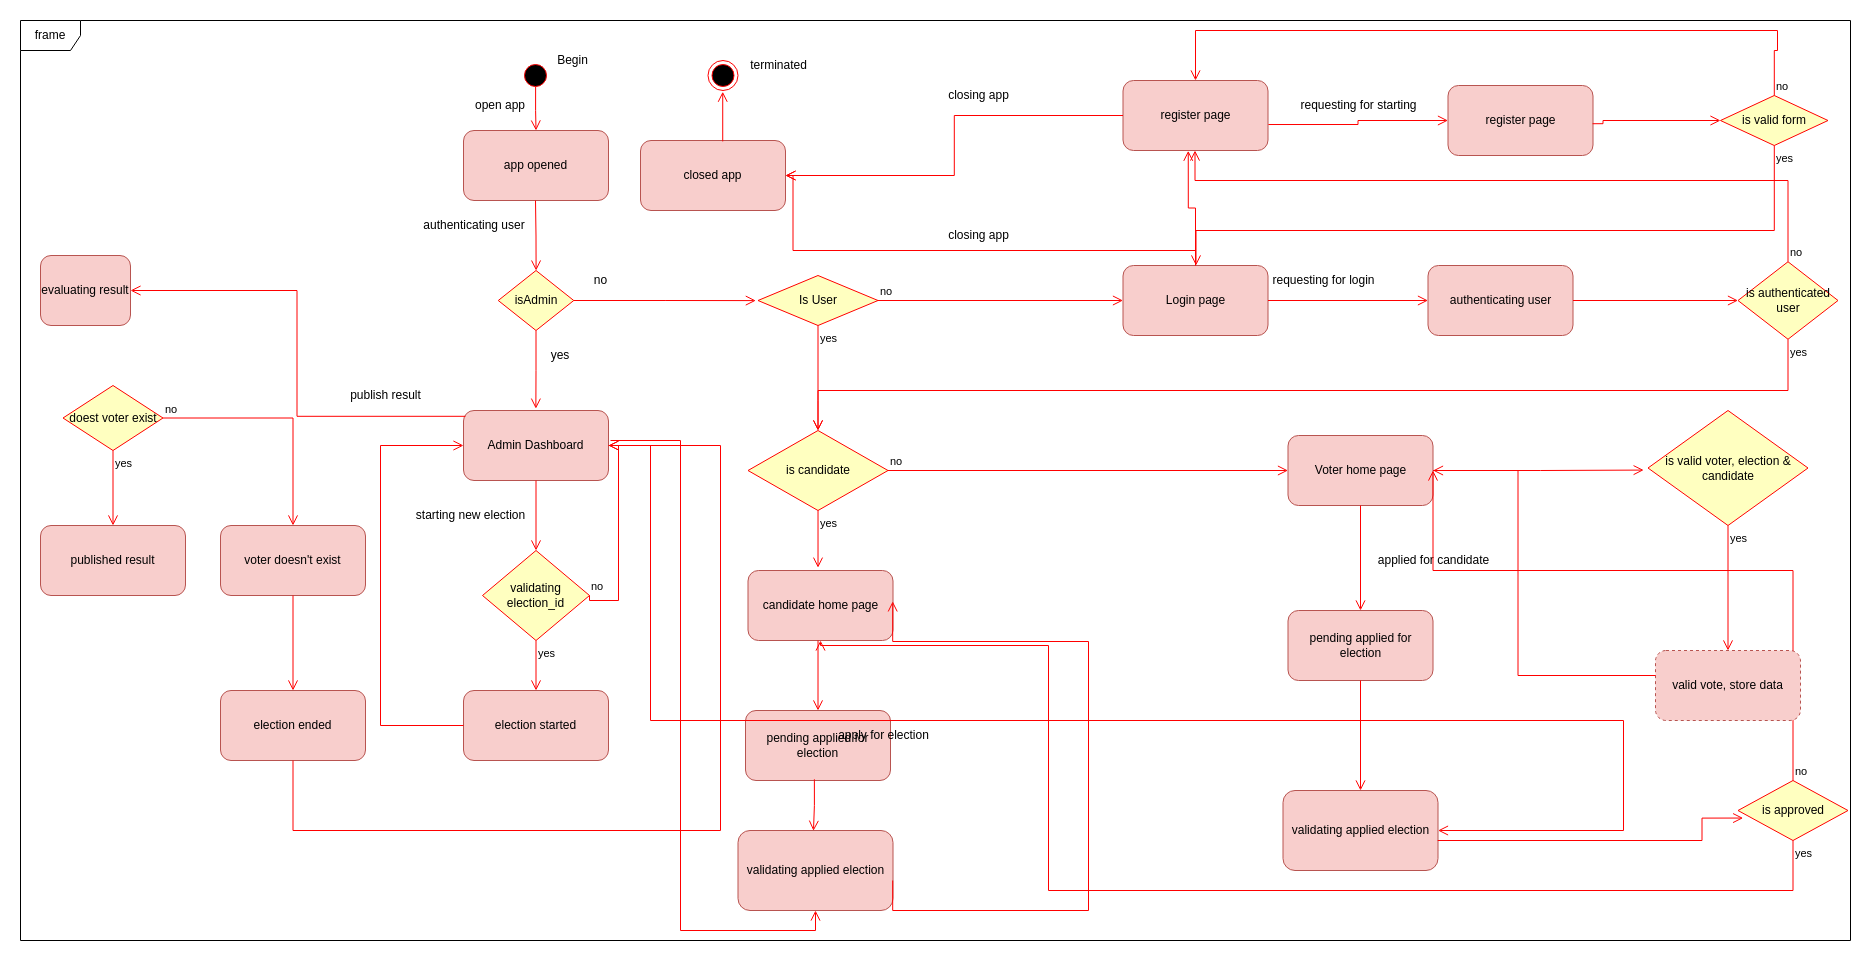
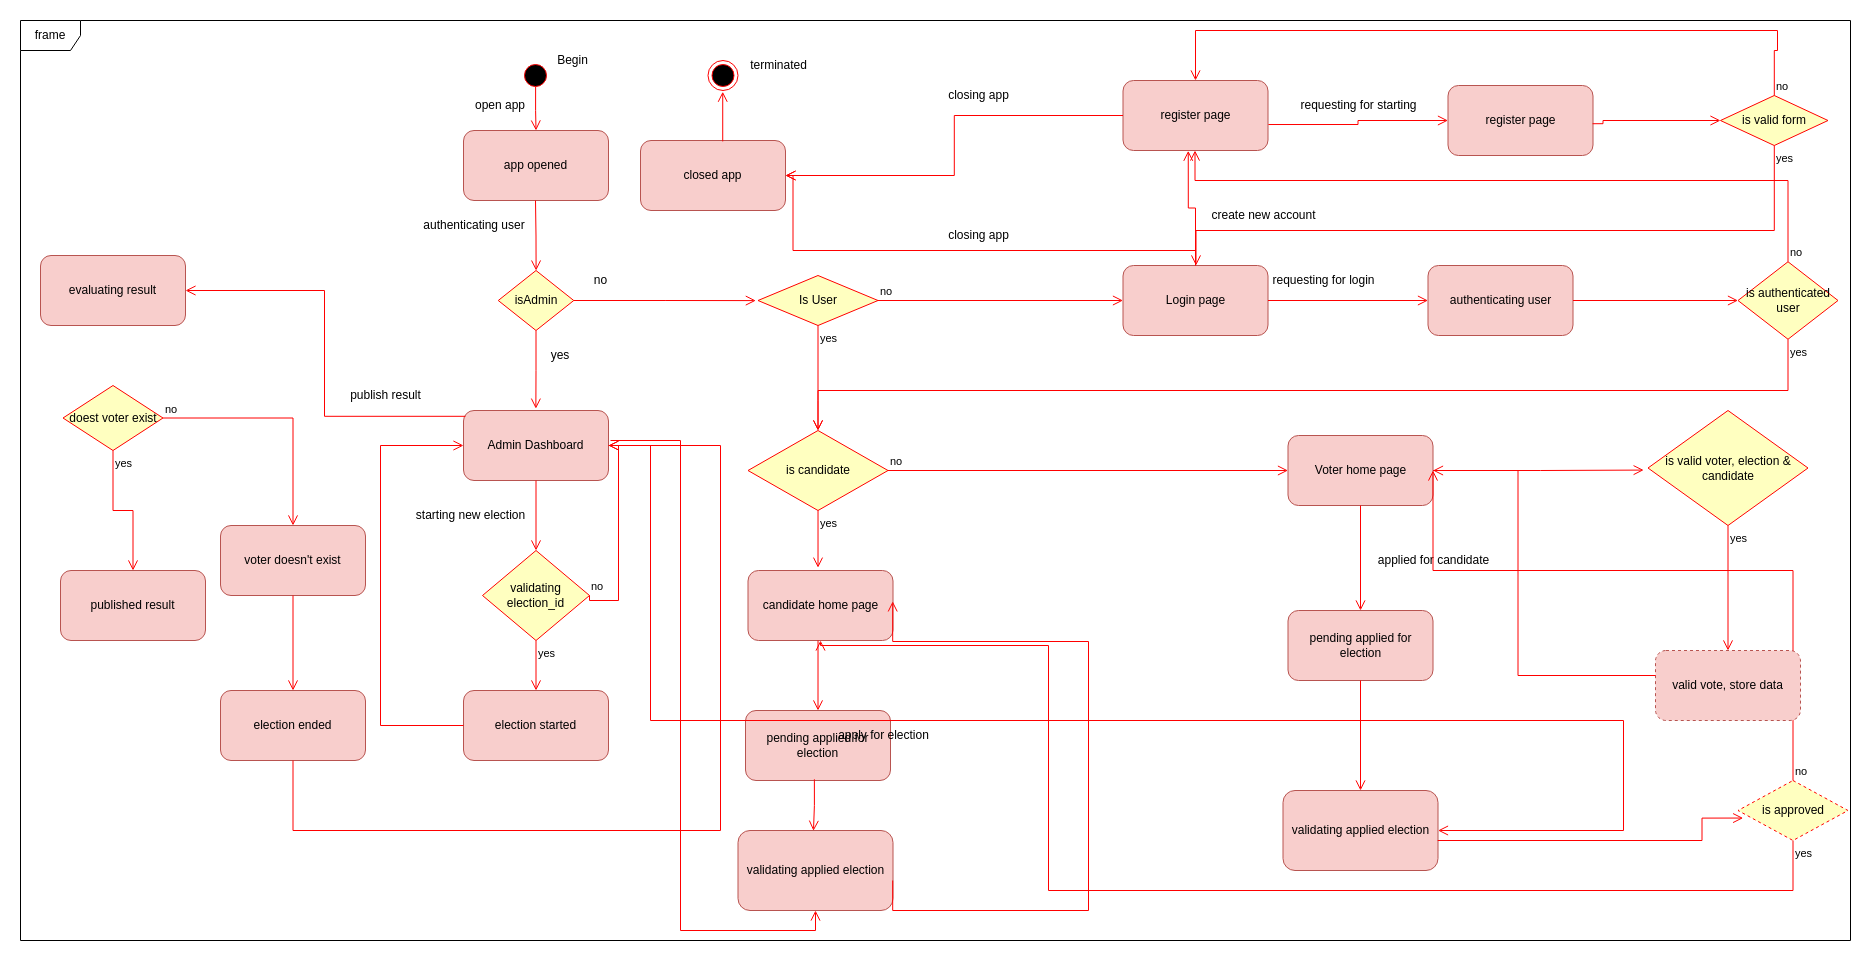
none -> (1263, 216)
(86, 291) -> (113, 291)
(113, 561) -> (133, 606)
(1793, 811) -> (1793, 811)
